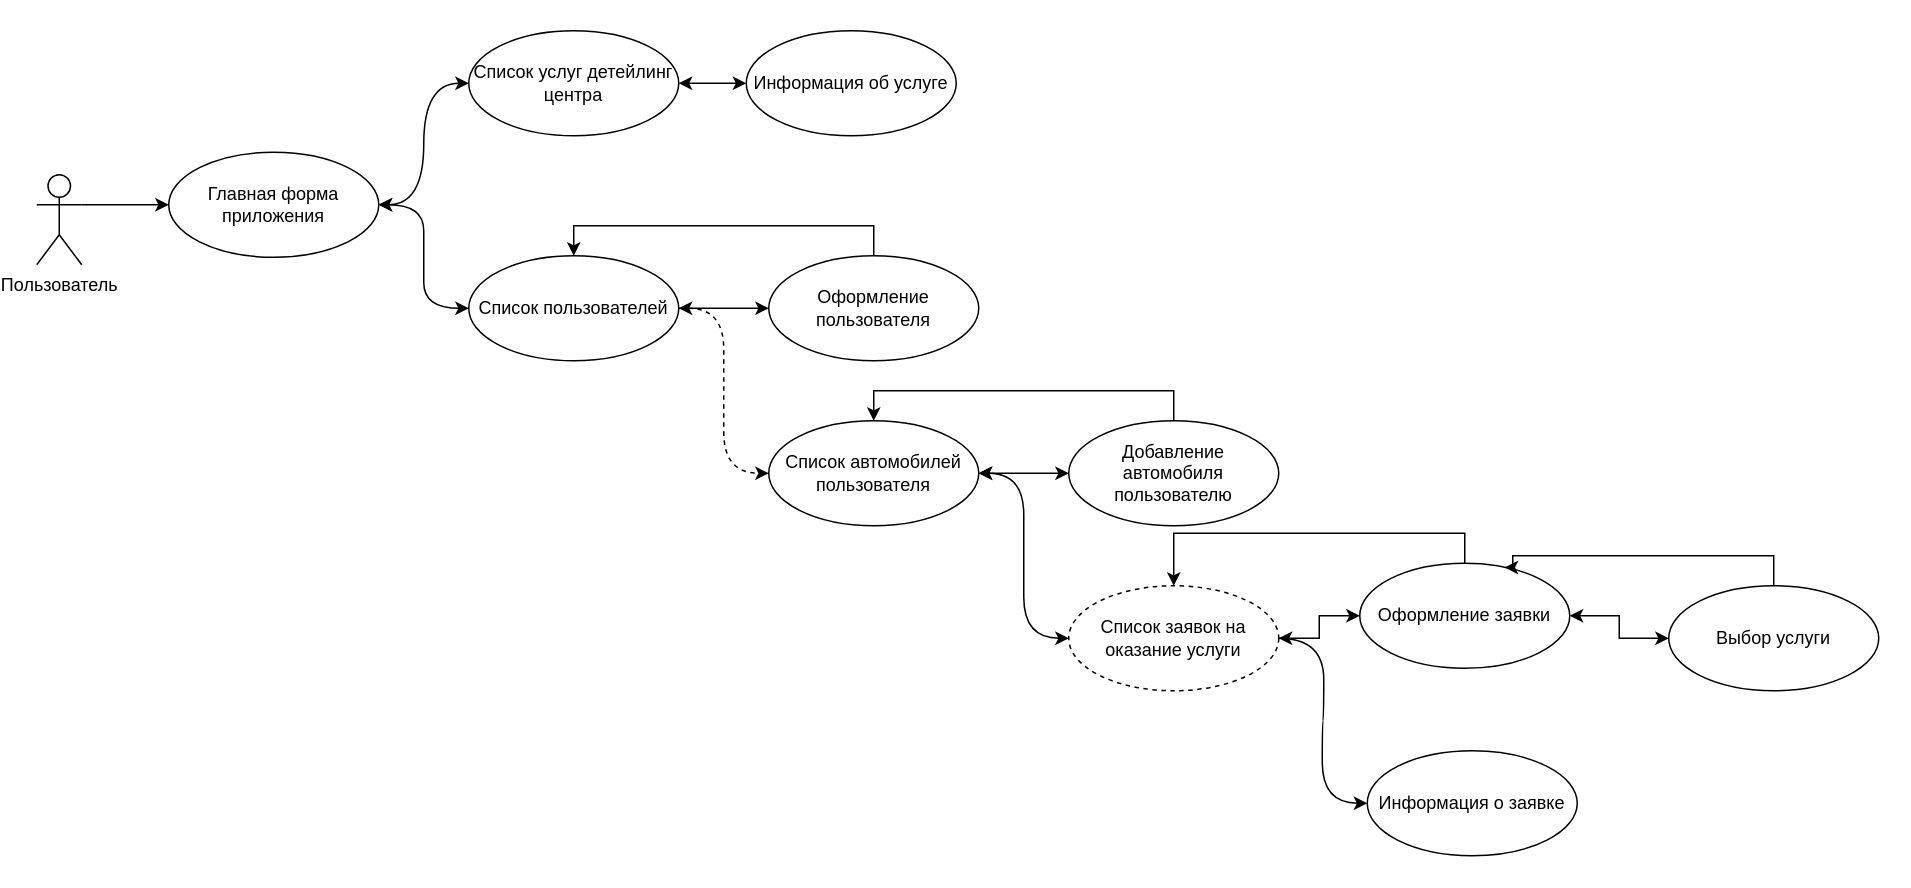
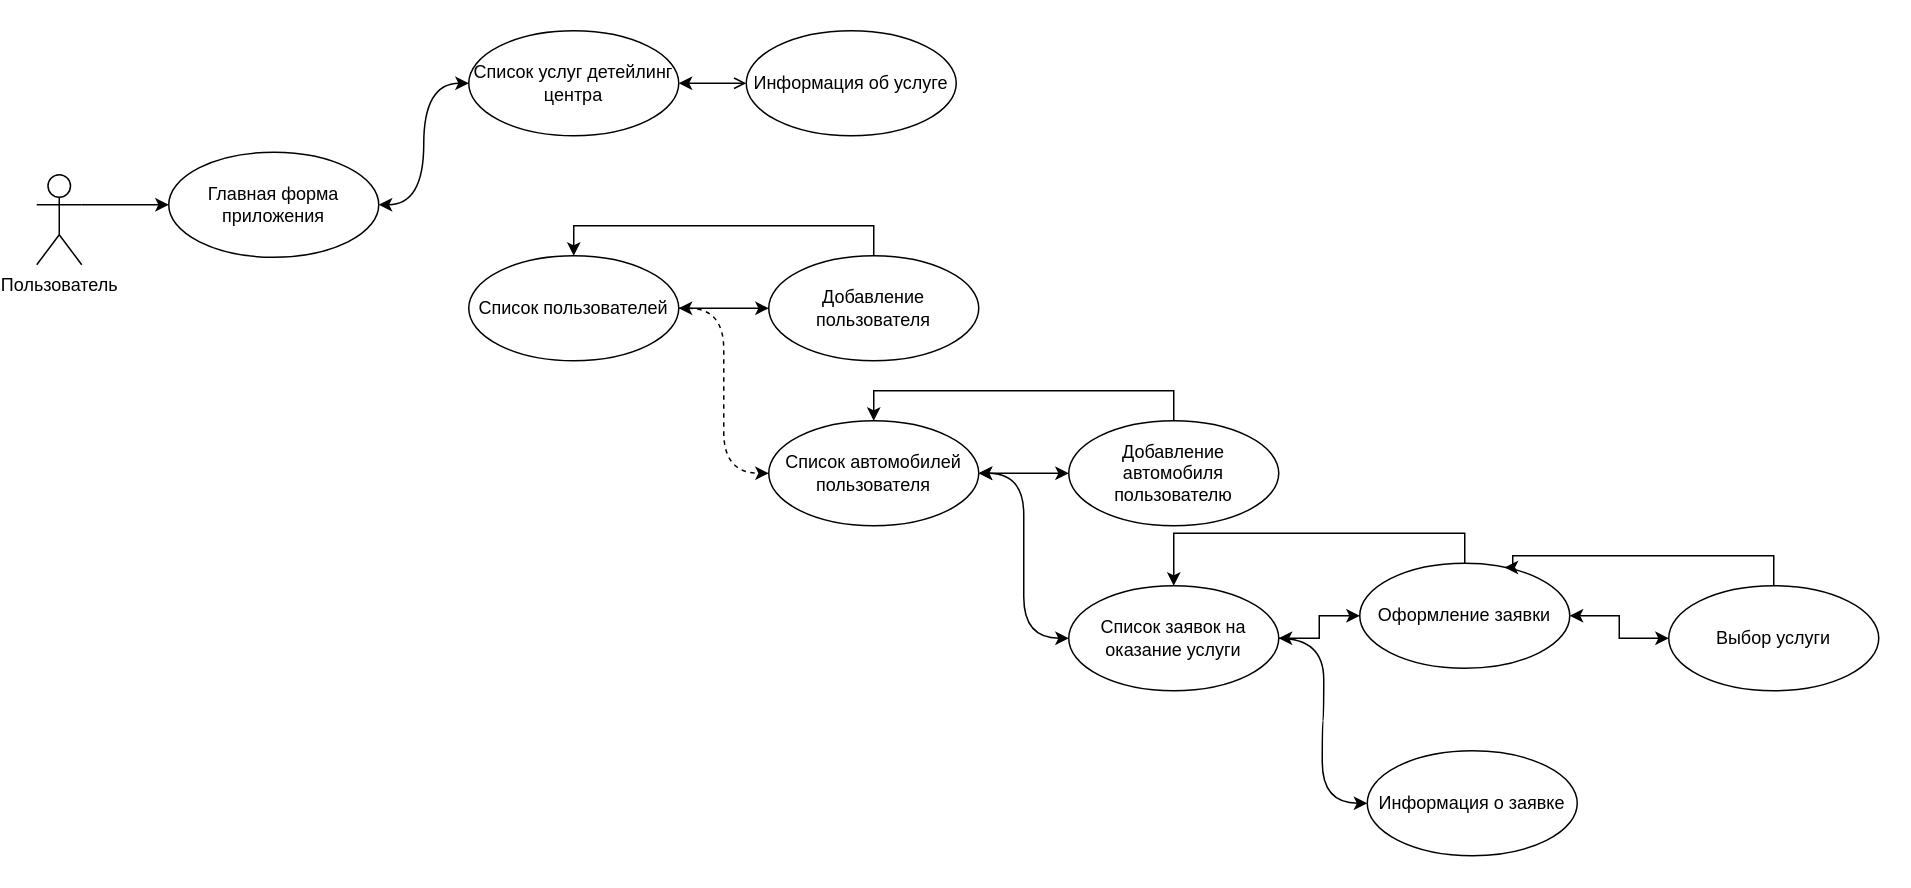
(735, 83) -> (737, 83)
(424, 261) -> none
(874, 308) -> (874, 308)
(1174, 638) -> (1174, 638)
